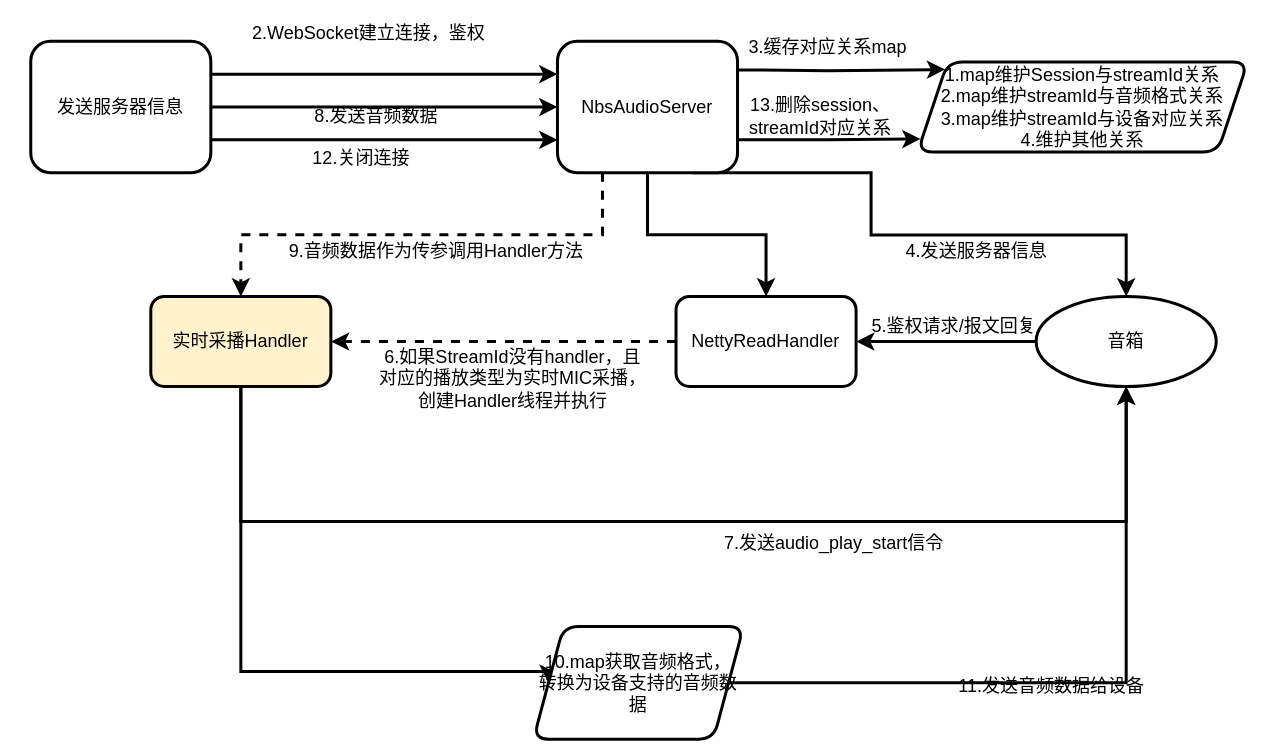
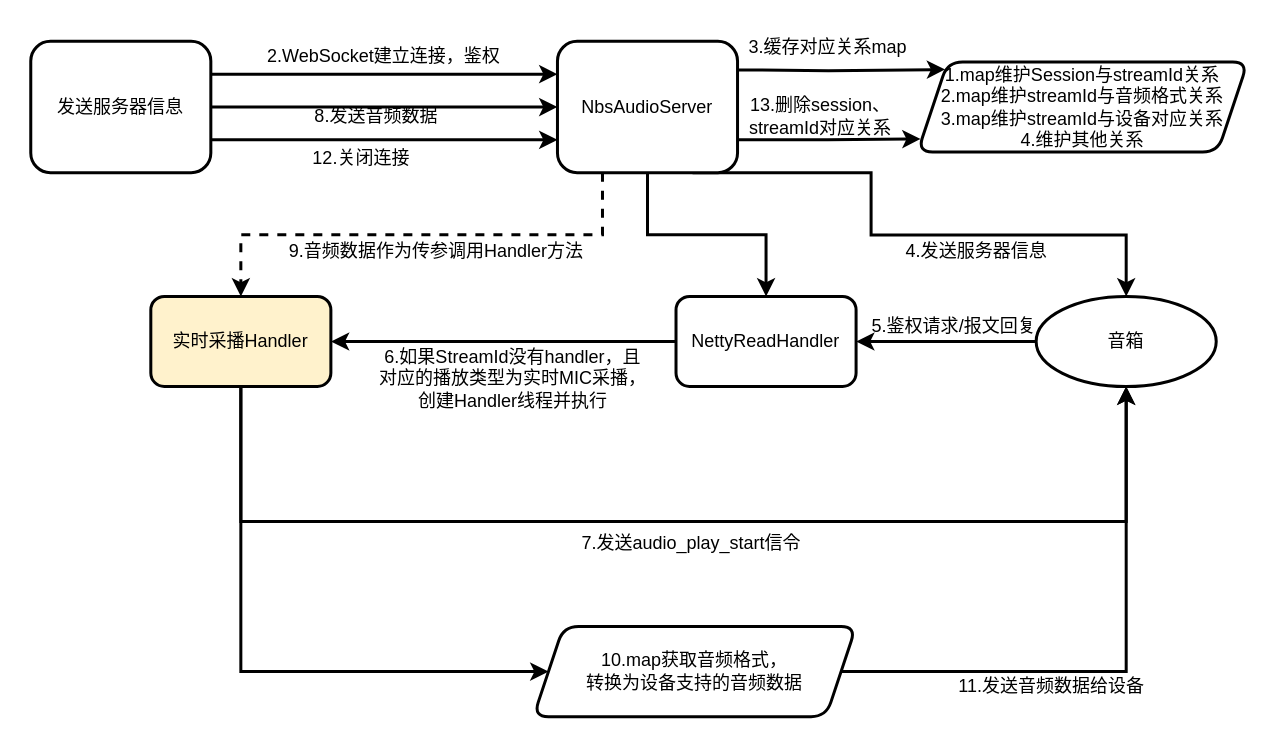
(368, 34) -> (383, 56)
(512, 341) -> (512, 341)
(833, 544) -> (691, 544)
(638, 683) -> (695, 671)
